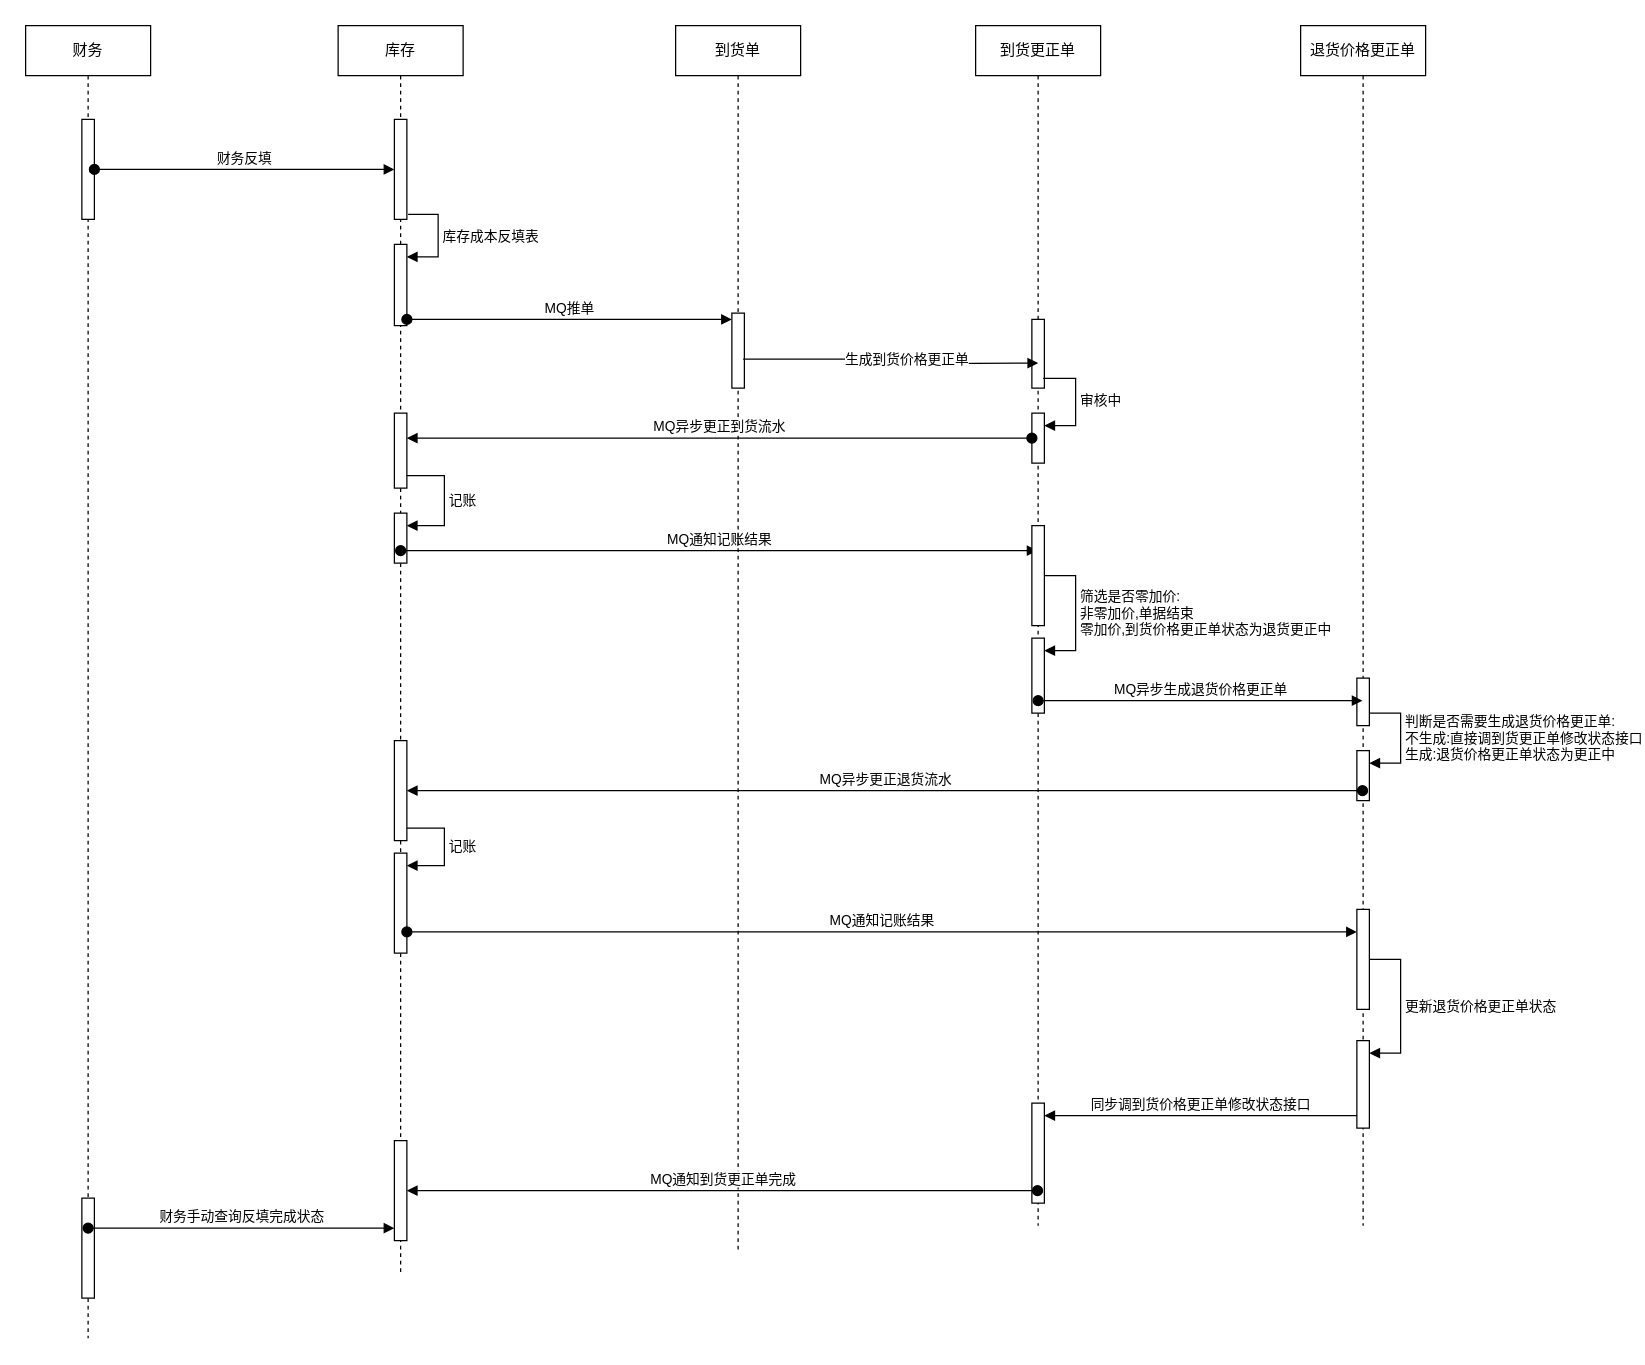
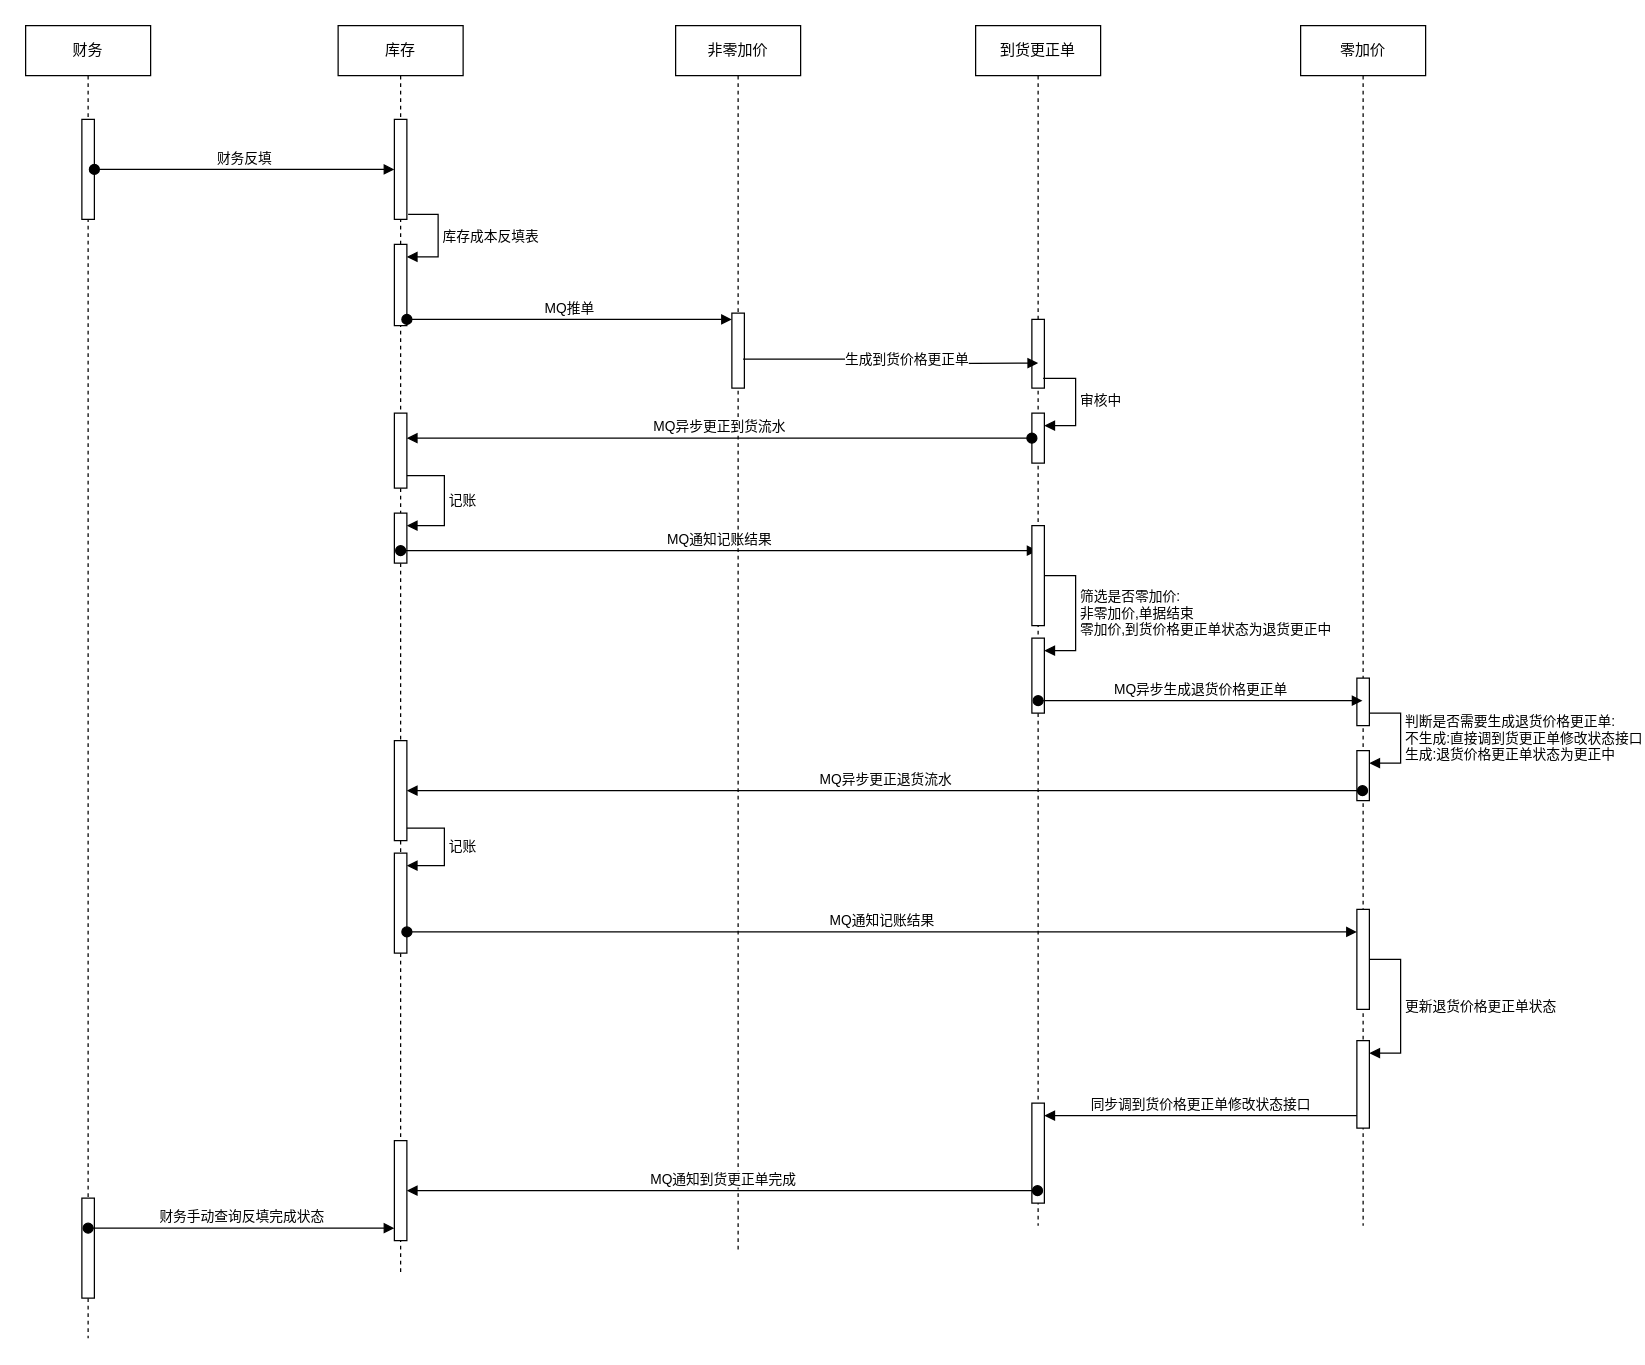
(738, 51) -> (738, 51)
(1363, 51) -> (1363, 51)
